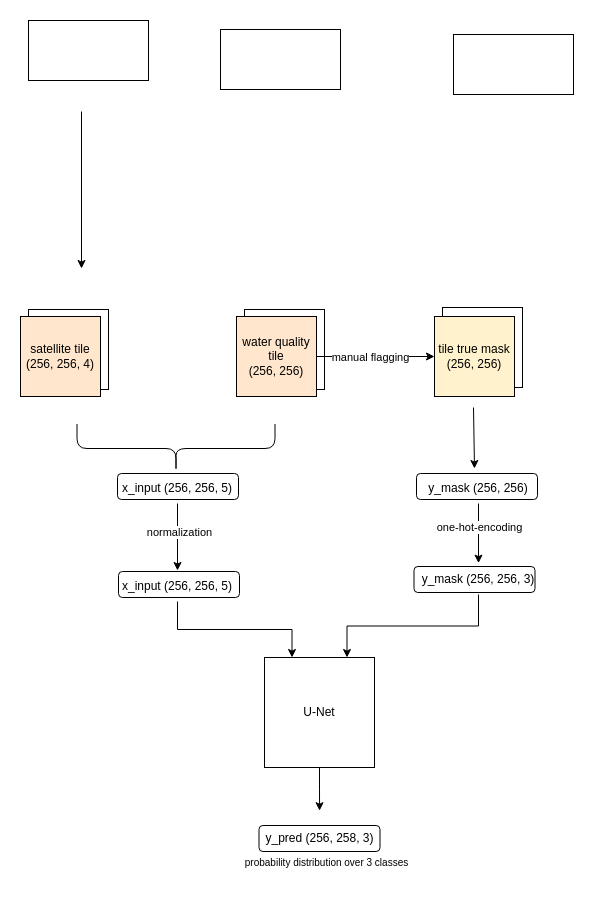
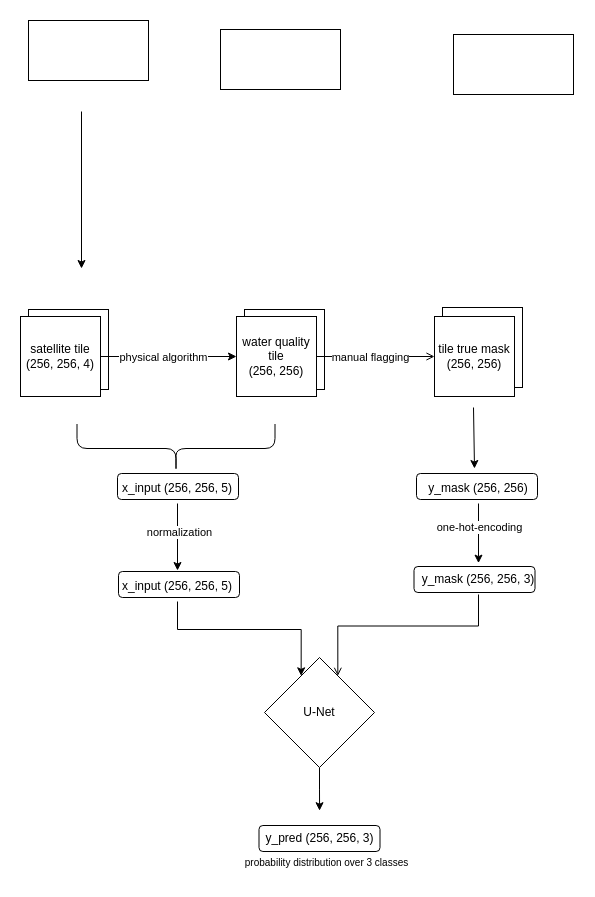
(61, 357) -> (61, 357)
none -> (165, 357)
(277, 357) -> (277, 357)
(426, 357) -> (428, 357)
(475, 357) -> (475, 357)
(347, 637) -> (338, 644)
(320, 713) -> (320, 713)
(320, 839) -> (320, 839)
